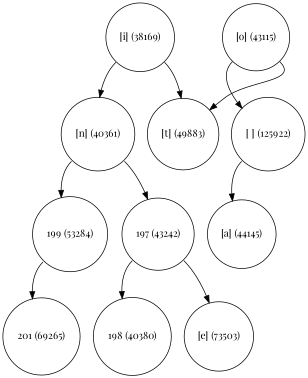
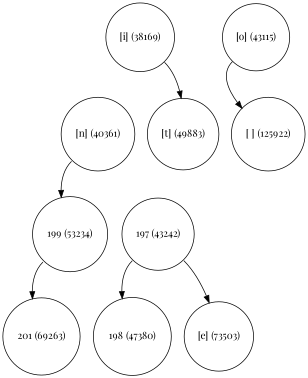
(107, 75) -> none
(254, 85) -> none
(136, 176) -> none
(70, 234) -> (70, 234)
(242, 234) -> none
(41, 336) -> (41, 336)
(132, 336) -> (132, 336)
